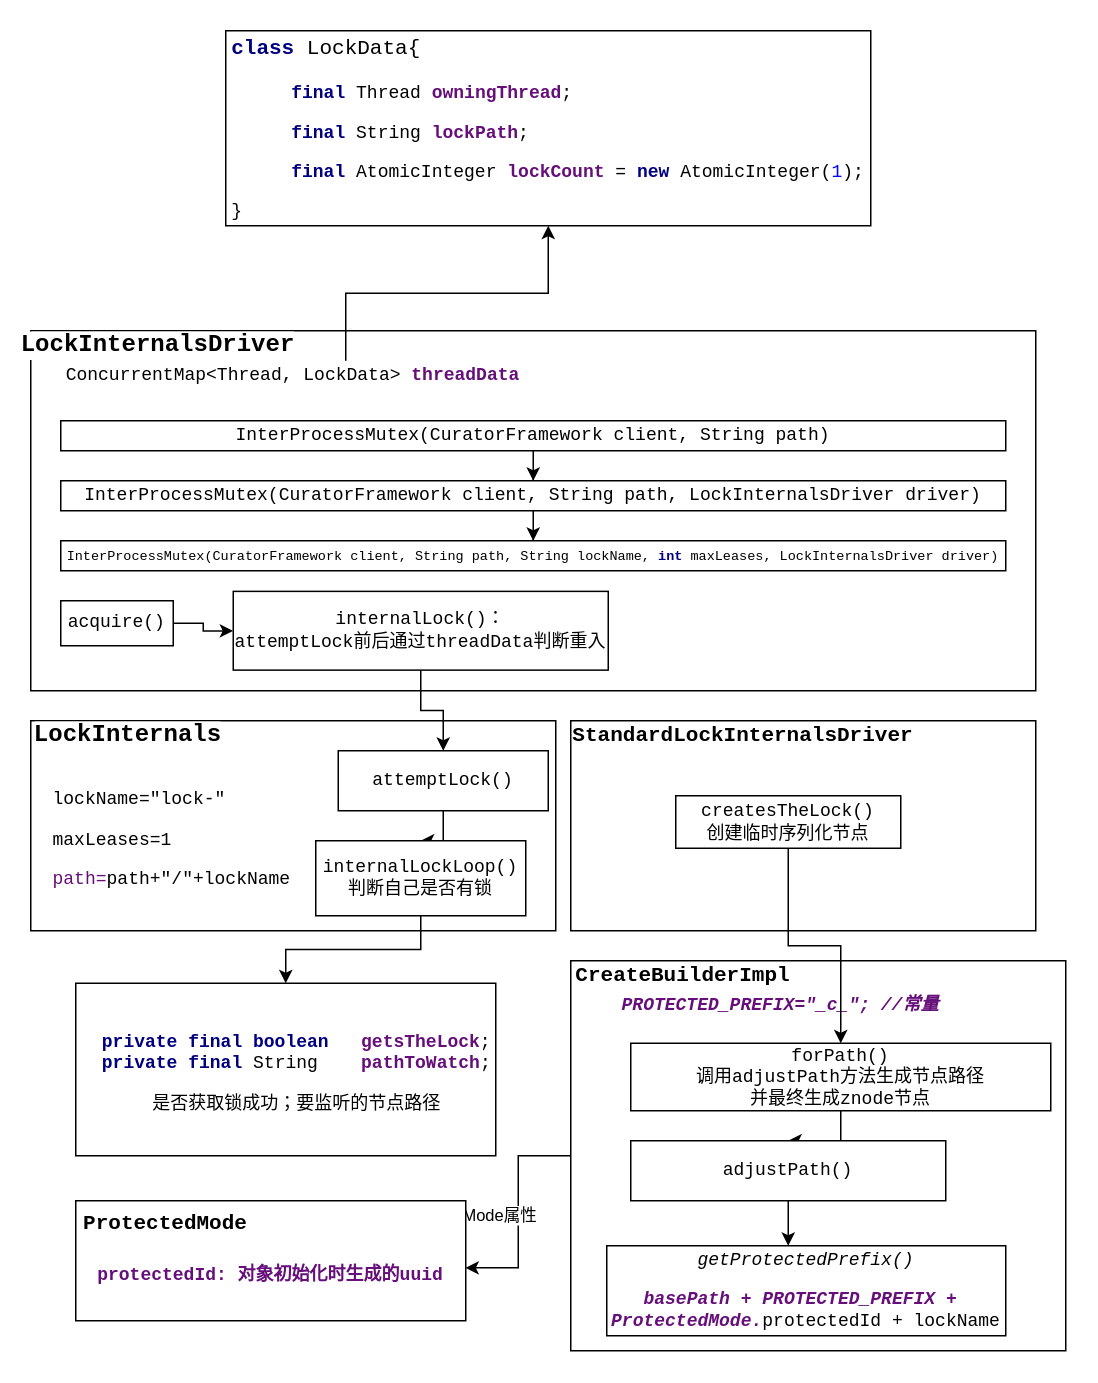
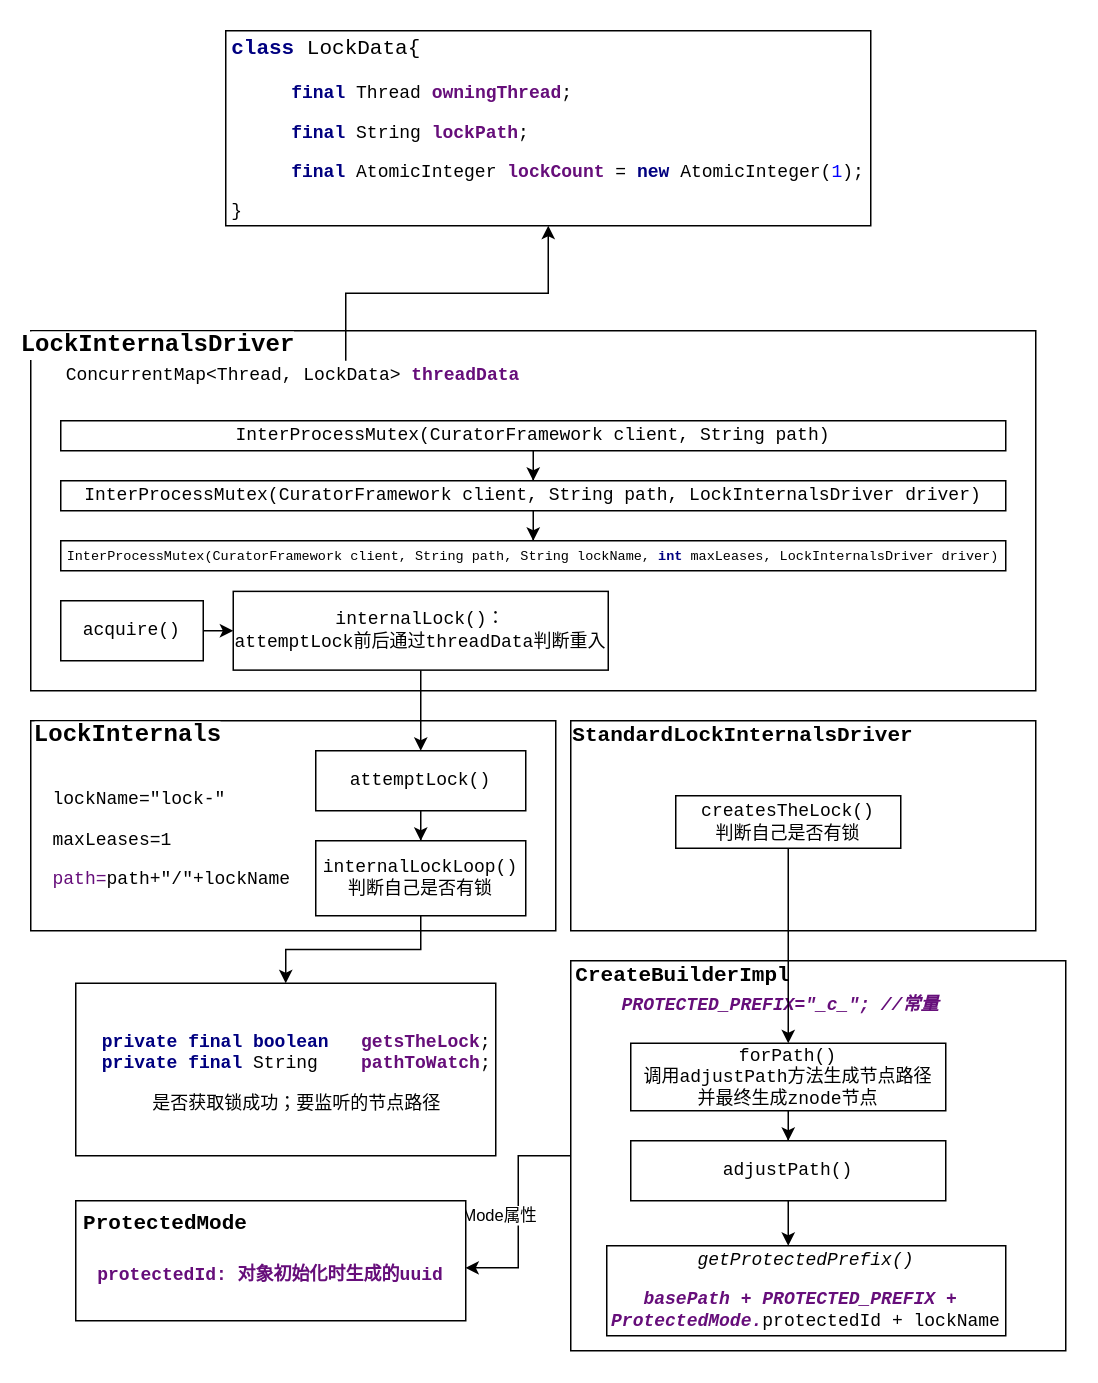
(117, 623) -> (132, 631)
(443, 781) -> (421, 781)
(788, 823) -> (788, 823)
(841, 1077) -> (788, 1077)
